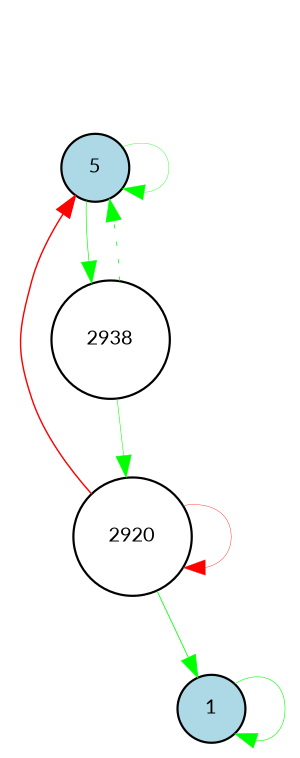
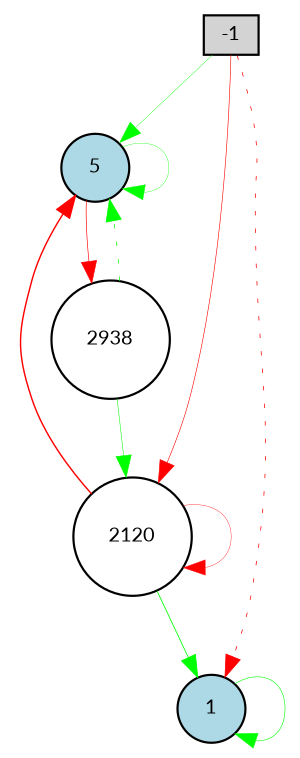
none -> (231, 35)
(87, 231) -> (87, 231)
(133, 537) -> (133, 537)
